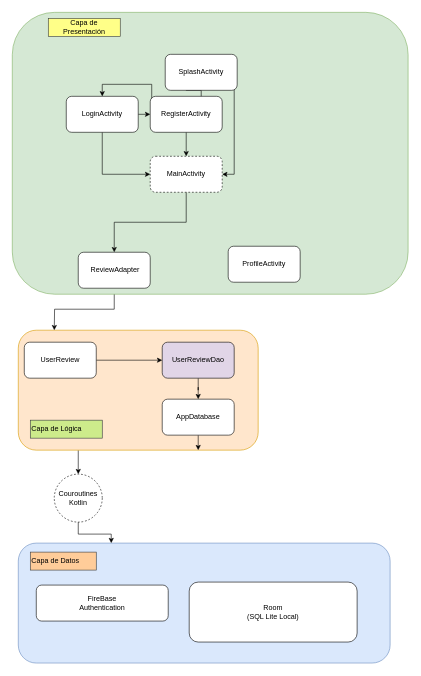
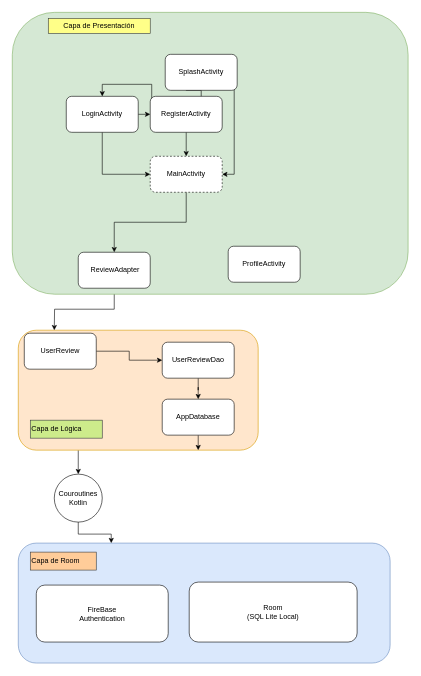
(84, 27) -> (99, 26)
(60, 360) -> (60, 351)
(198, 360) -> (198, 360)
(78, 498) -> (78, 498)
(56, 561) -> (54, 561)
(102, 603) -> (102, 614)
